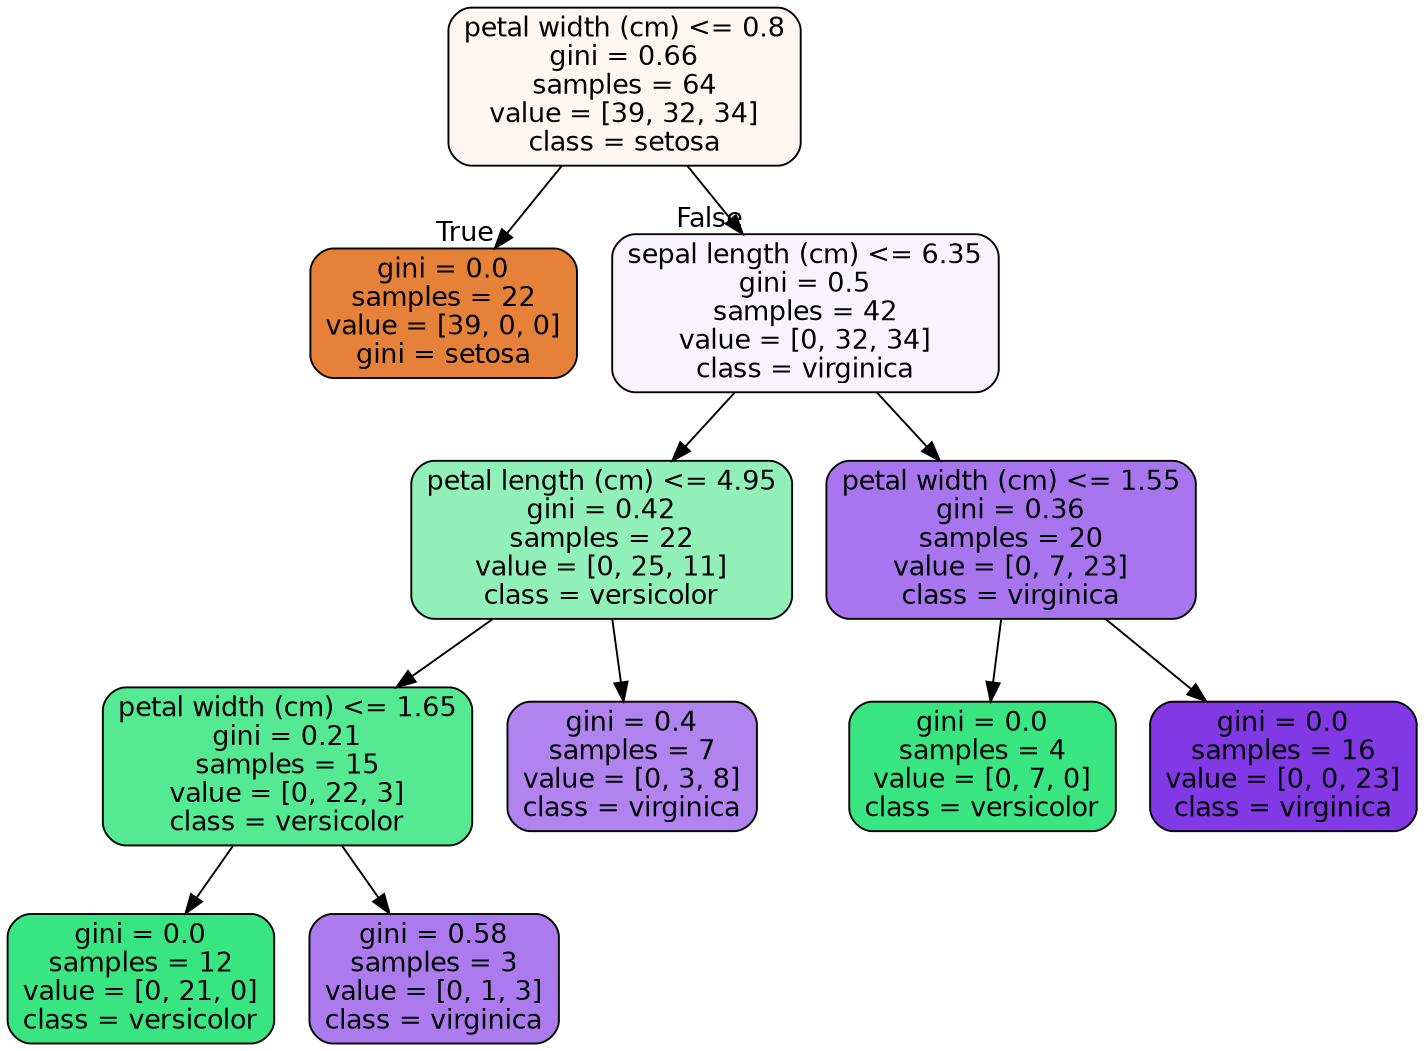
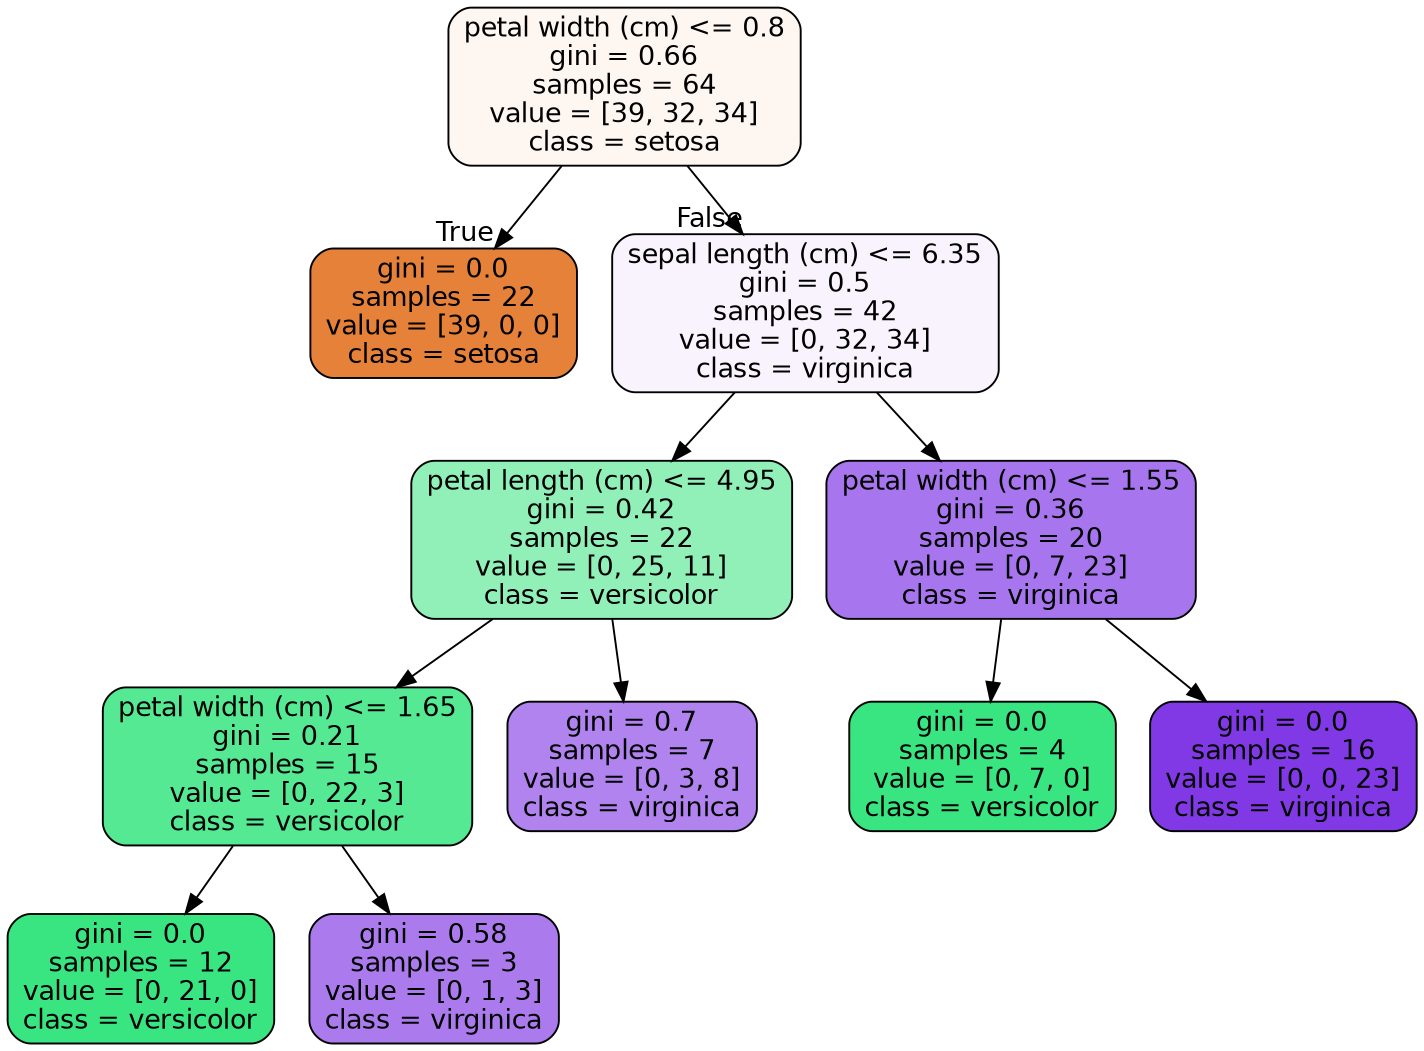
(444, 313) -> (444, 313)
(632, 766) -> (632, 766)
